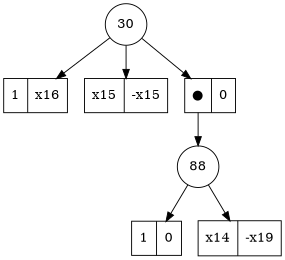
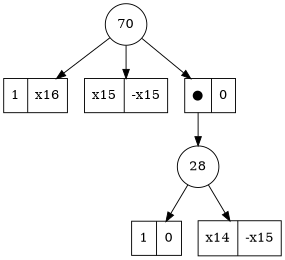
(126, 24) -> (126, 24)
(198, 167) -> (198, 167)
(260, 238) -> (260, 238)
